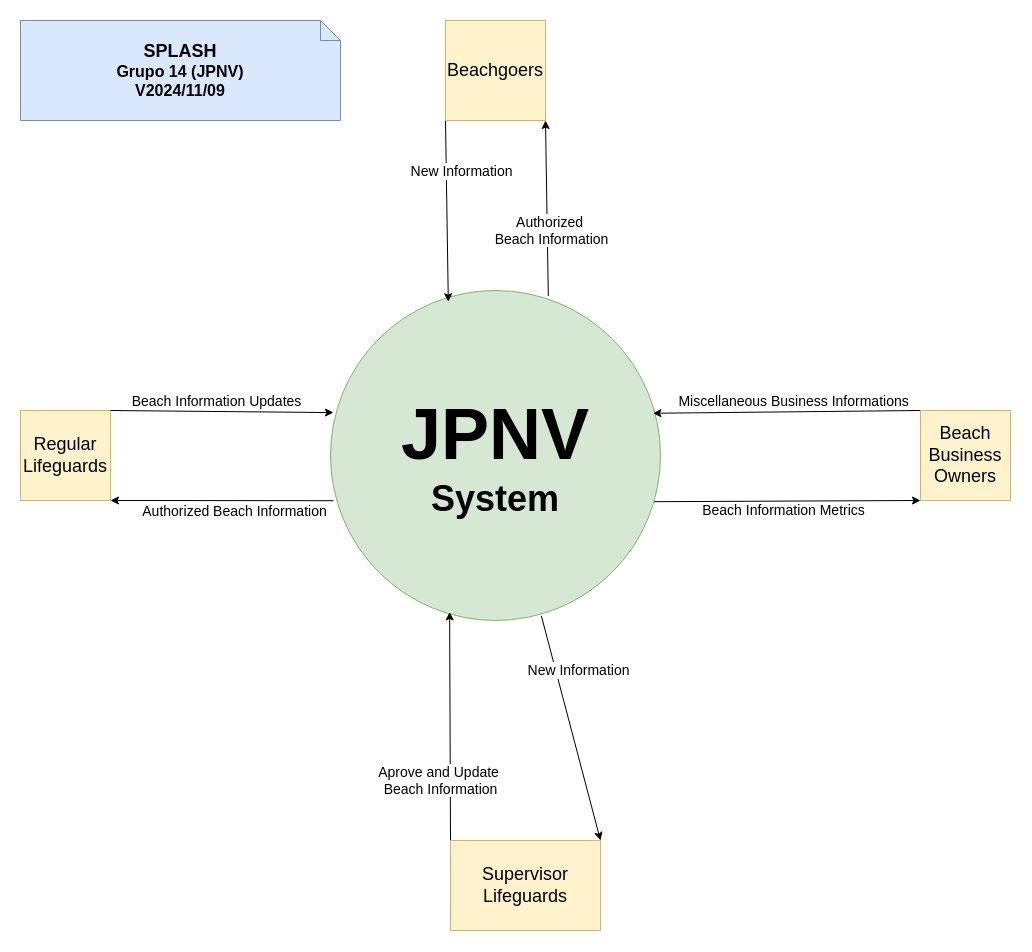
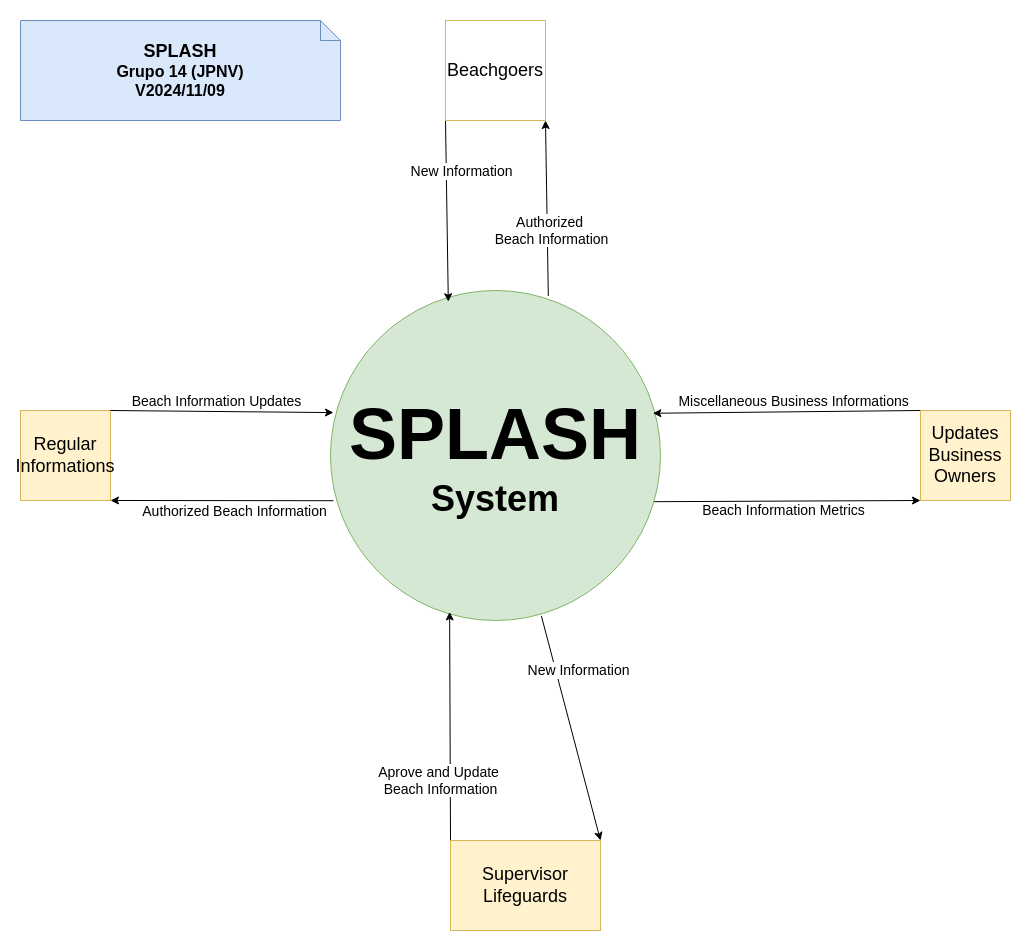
(496, 71) -> (496, 71)
(66, 456) -> (66, 456)
(496, 456) -> (496, 456)
(966, 456) -> (966, 456)
